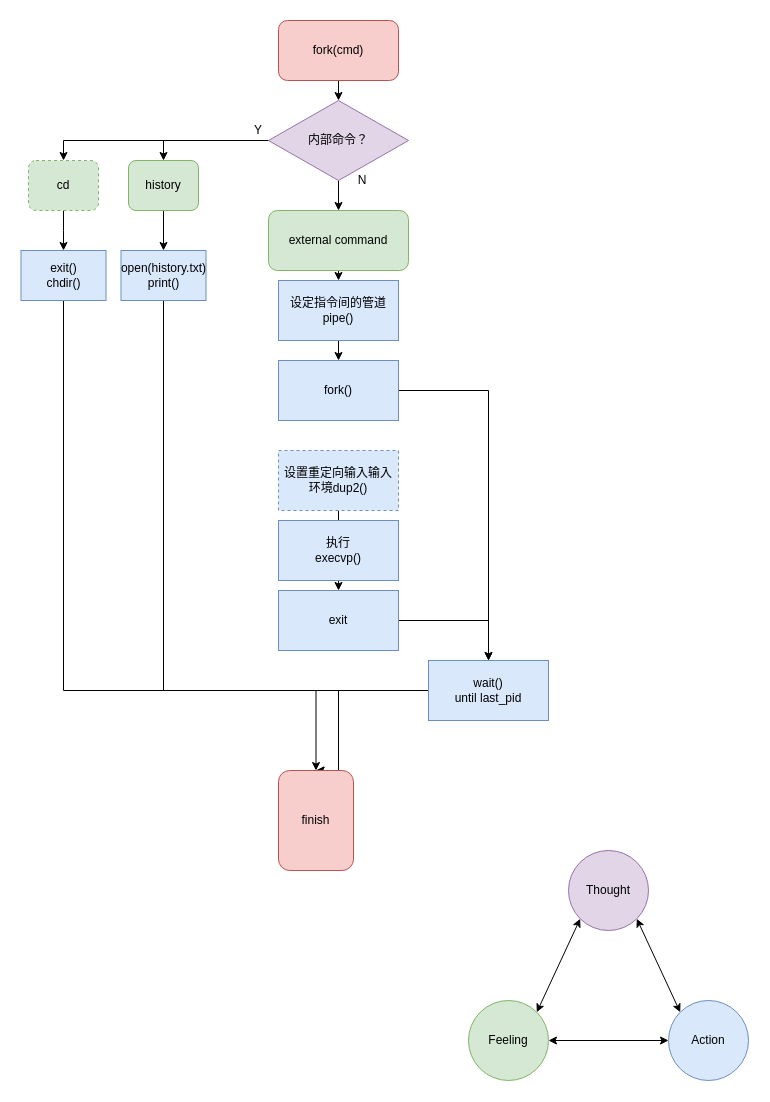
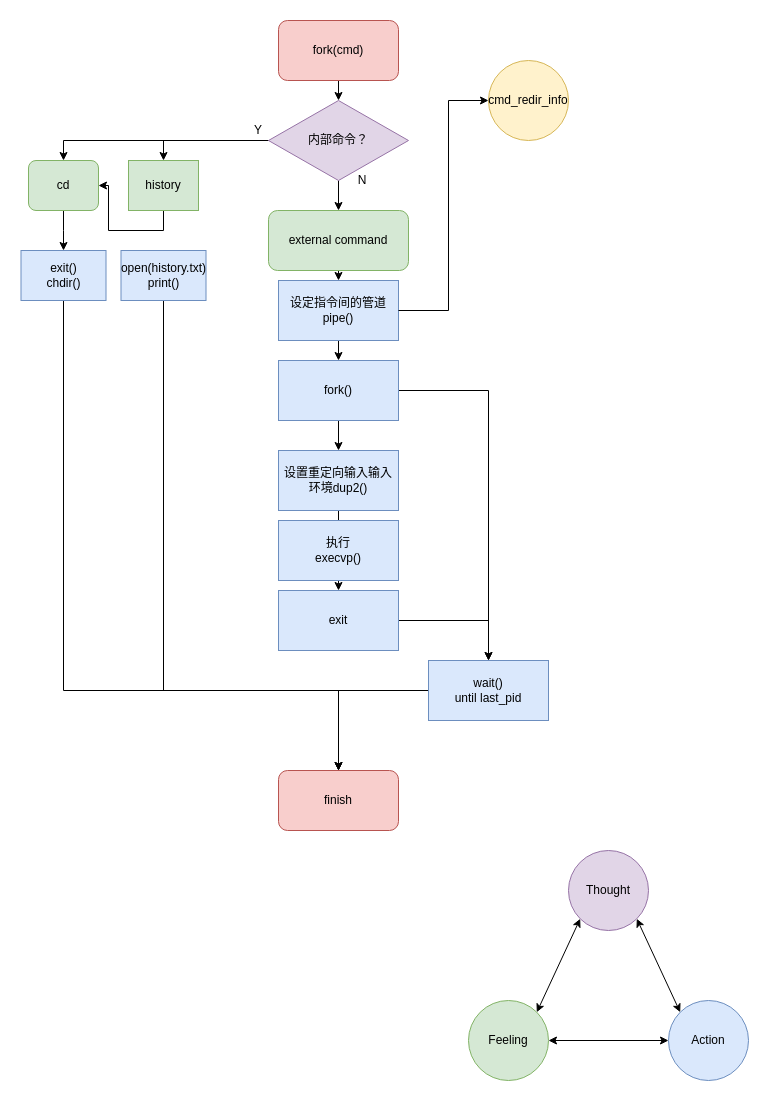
none -> (529, 101)
(64, 186) -> (64, 186)
(164, 186) -> (164, 186)
none -> (449, 215)
(164, 236) -> (114, 231)
none -> (339, 440)
(339, 481) -> (339, 481)
(316, 821) -> (339, 801)
